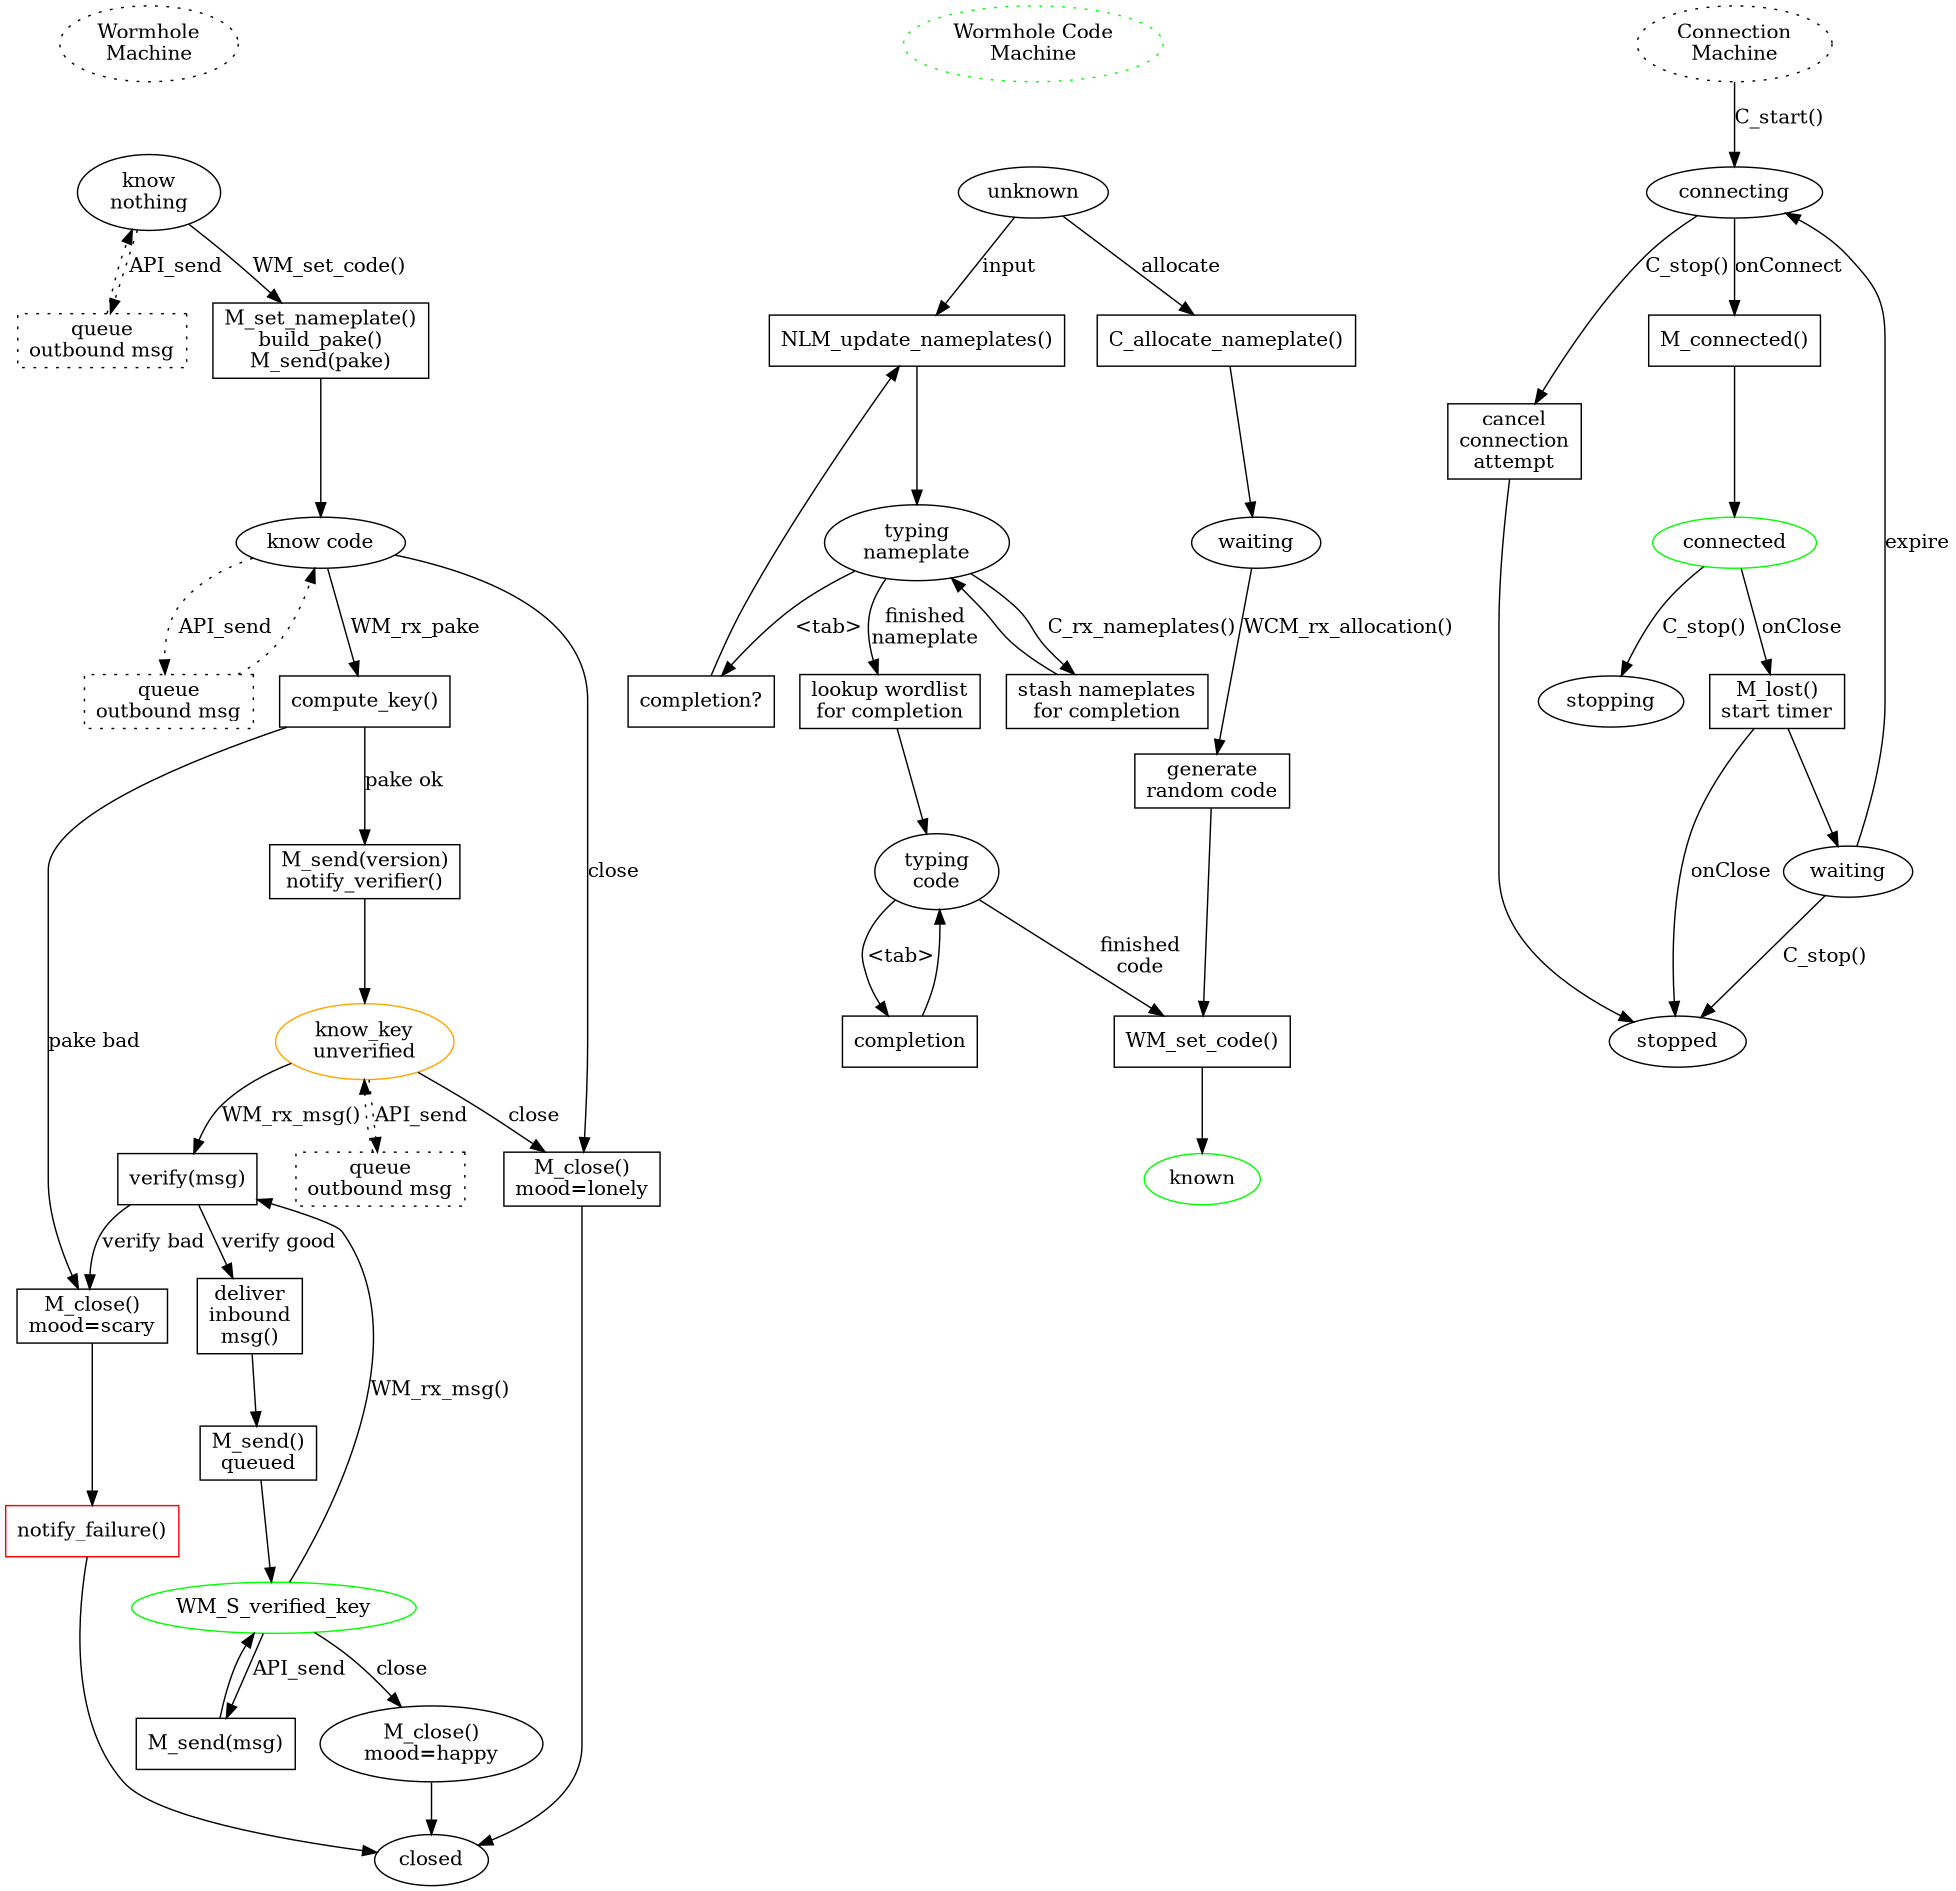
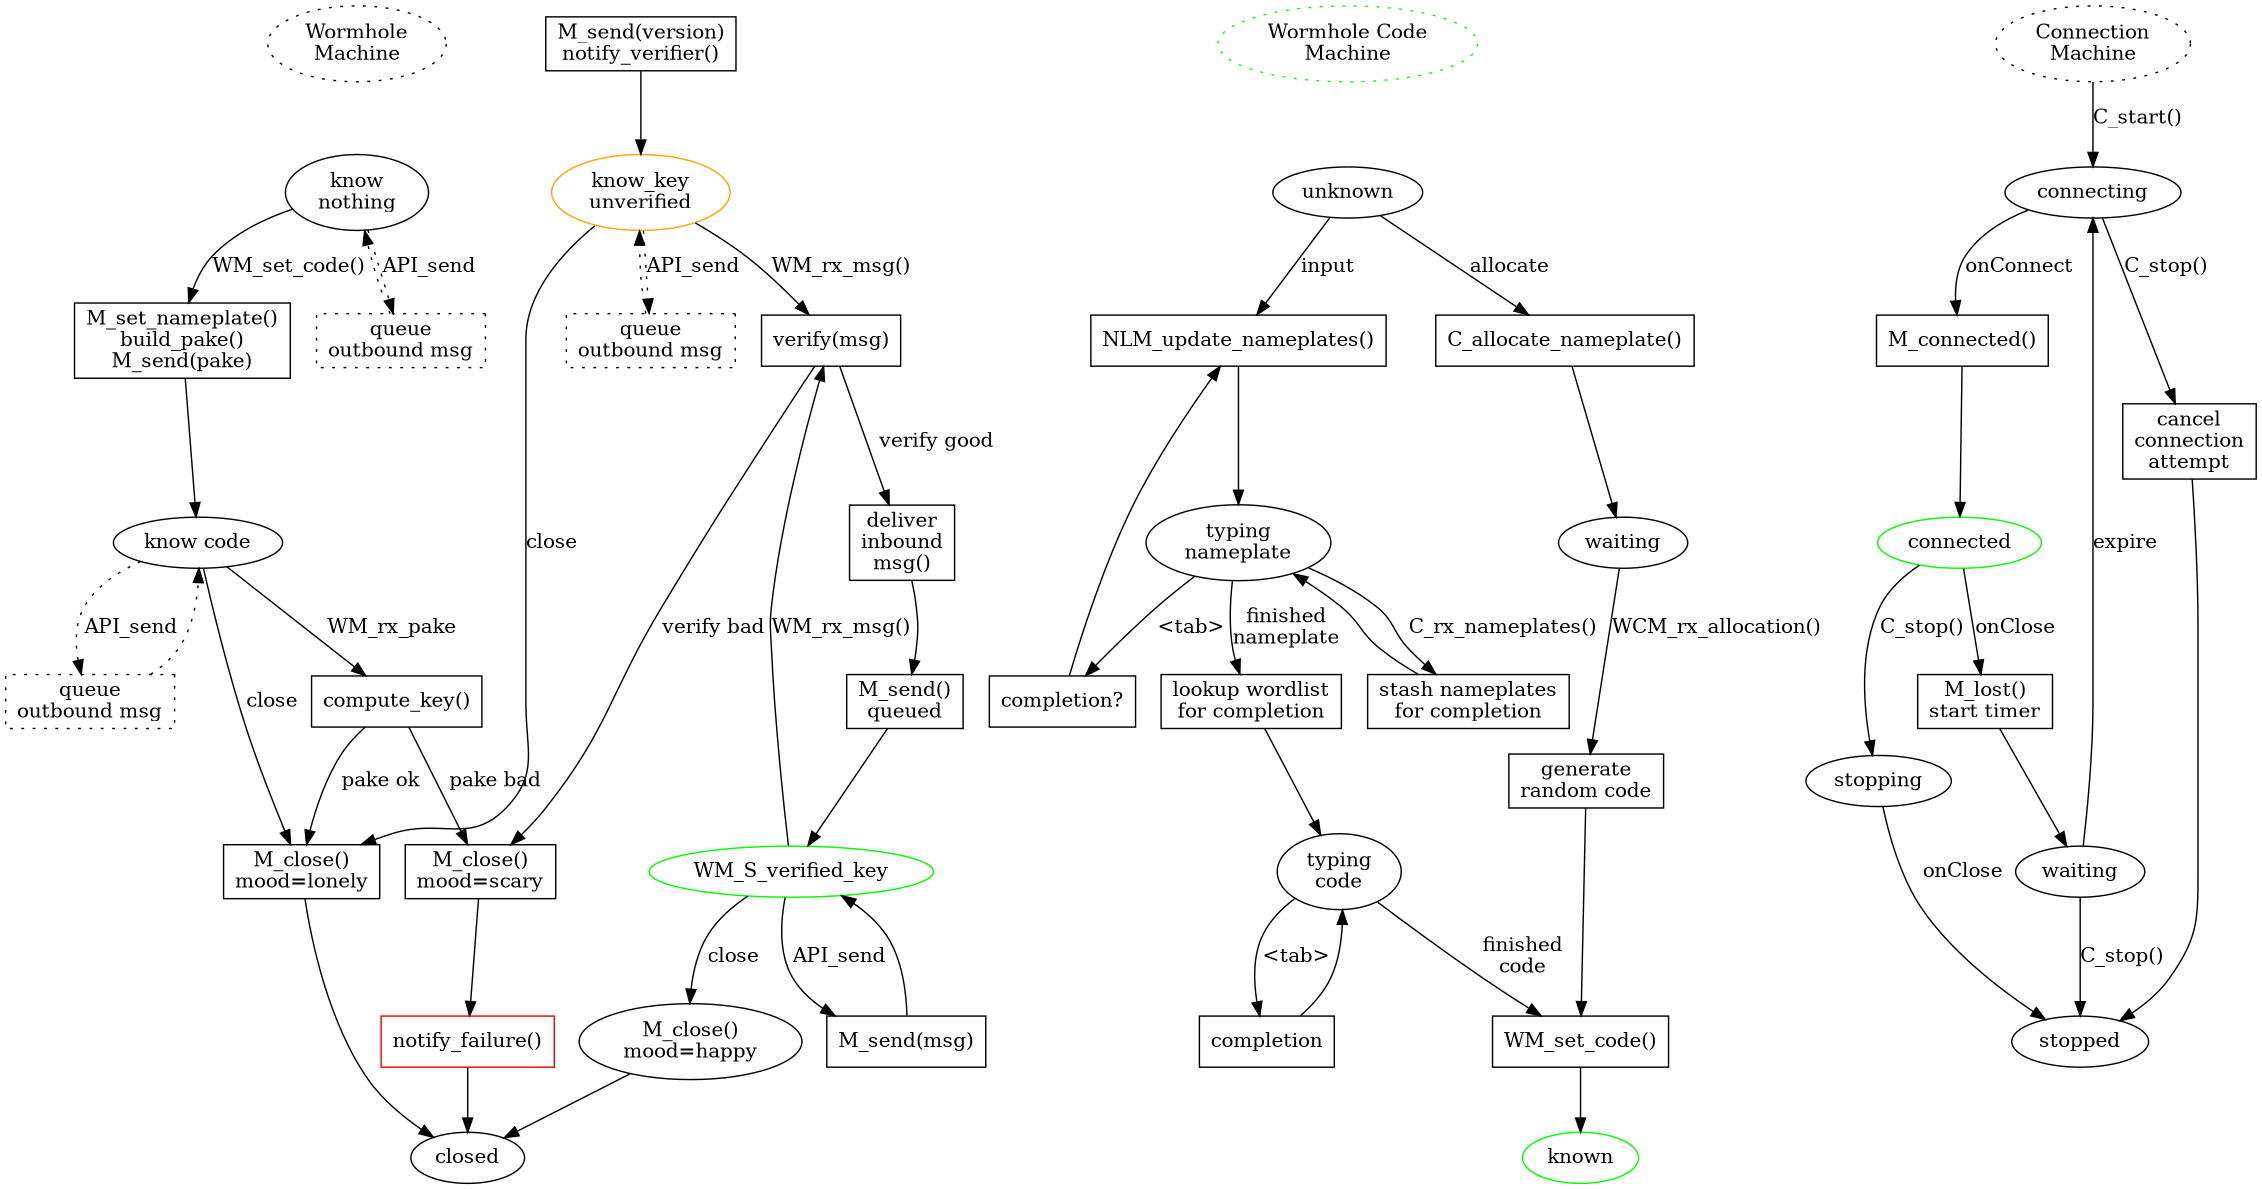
(365, 779) -> (330, 774)
(1684, 856) -> (1935, 926)
